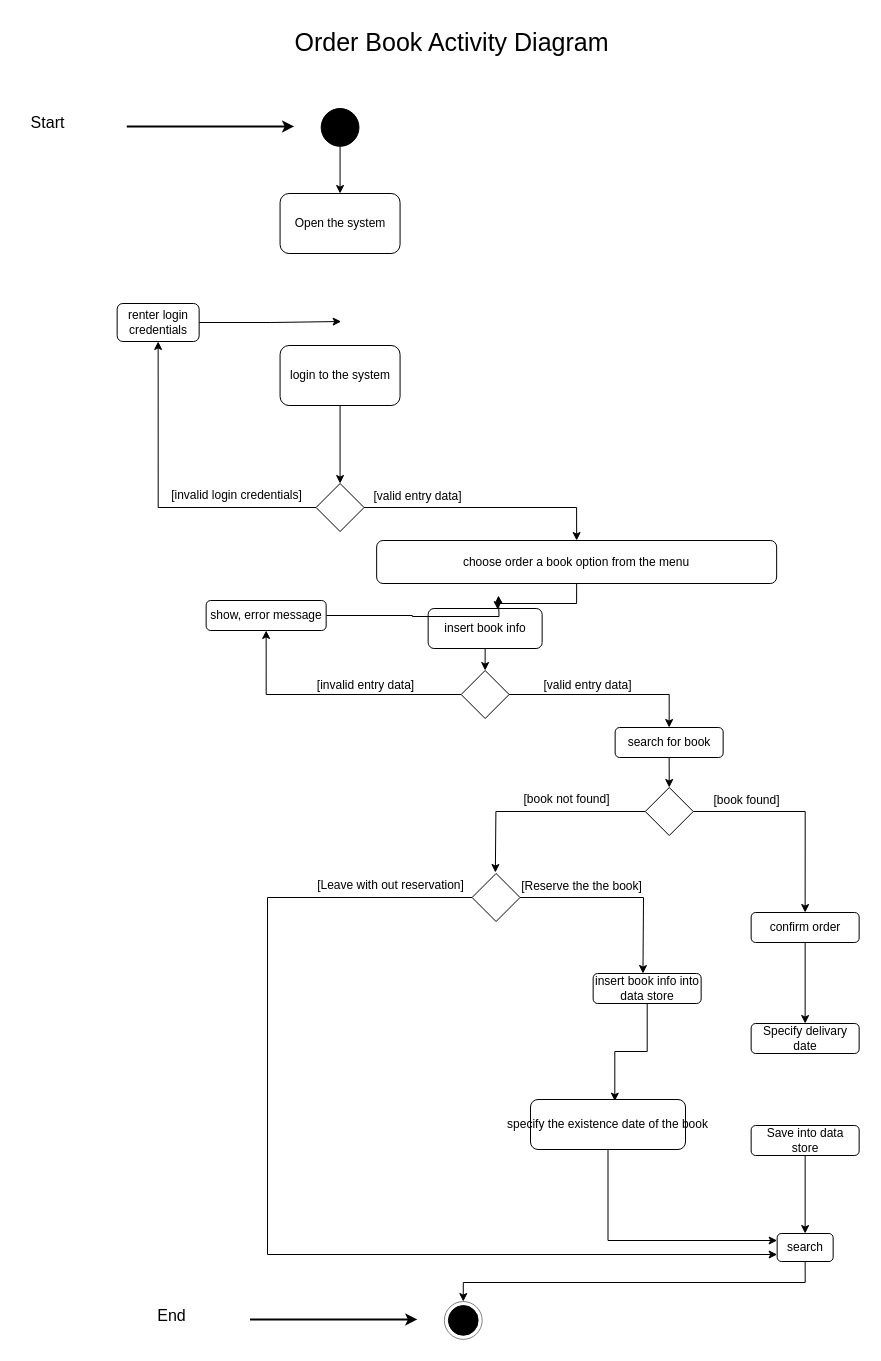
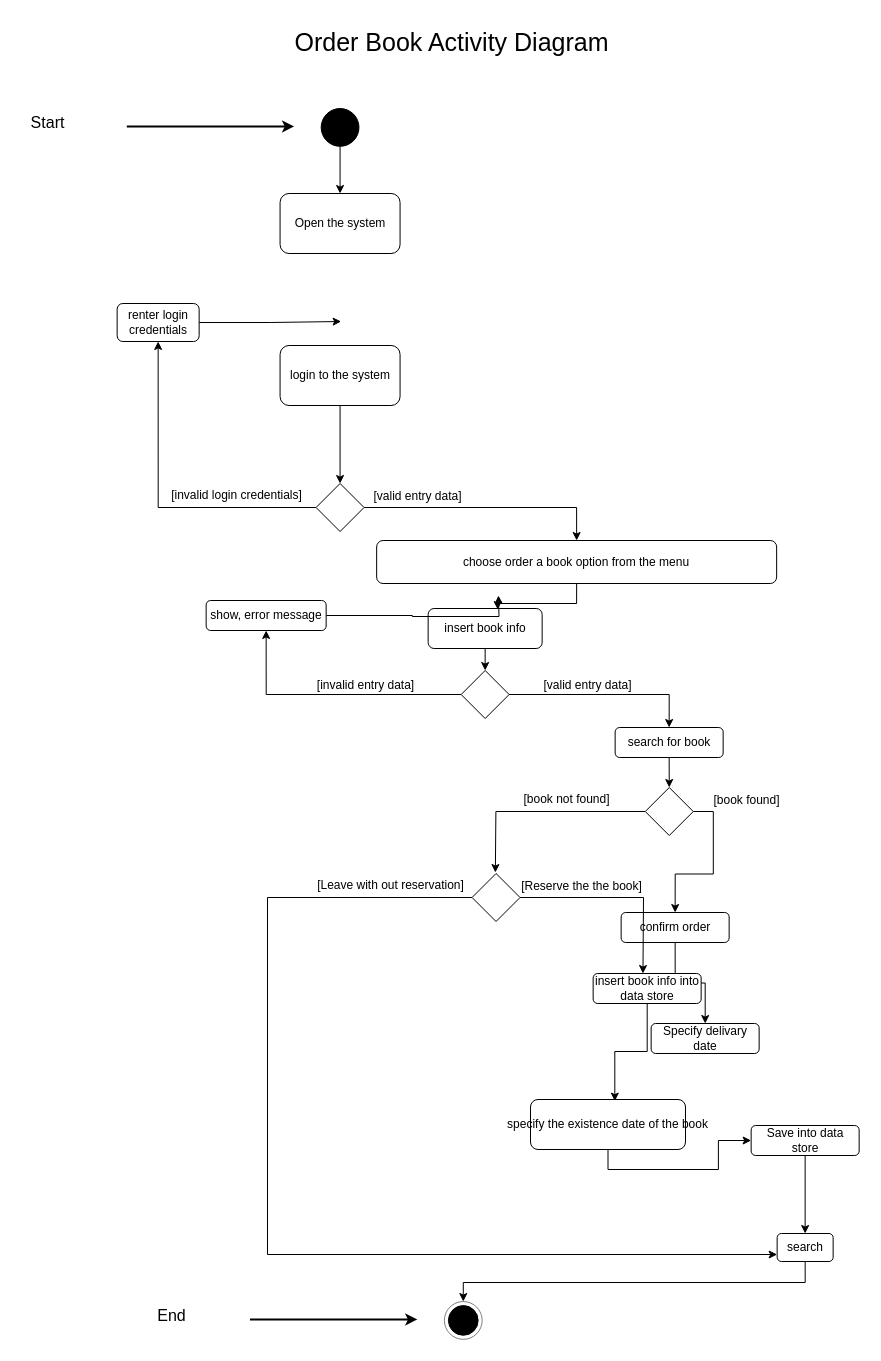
(805, 928) -> (675, 928)
(805, 1039) -> (705, 1039)
(652, 1241) -> (689, 1170)
